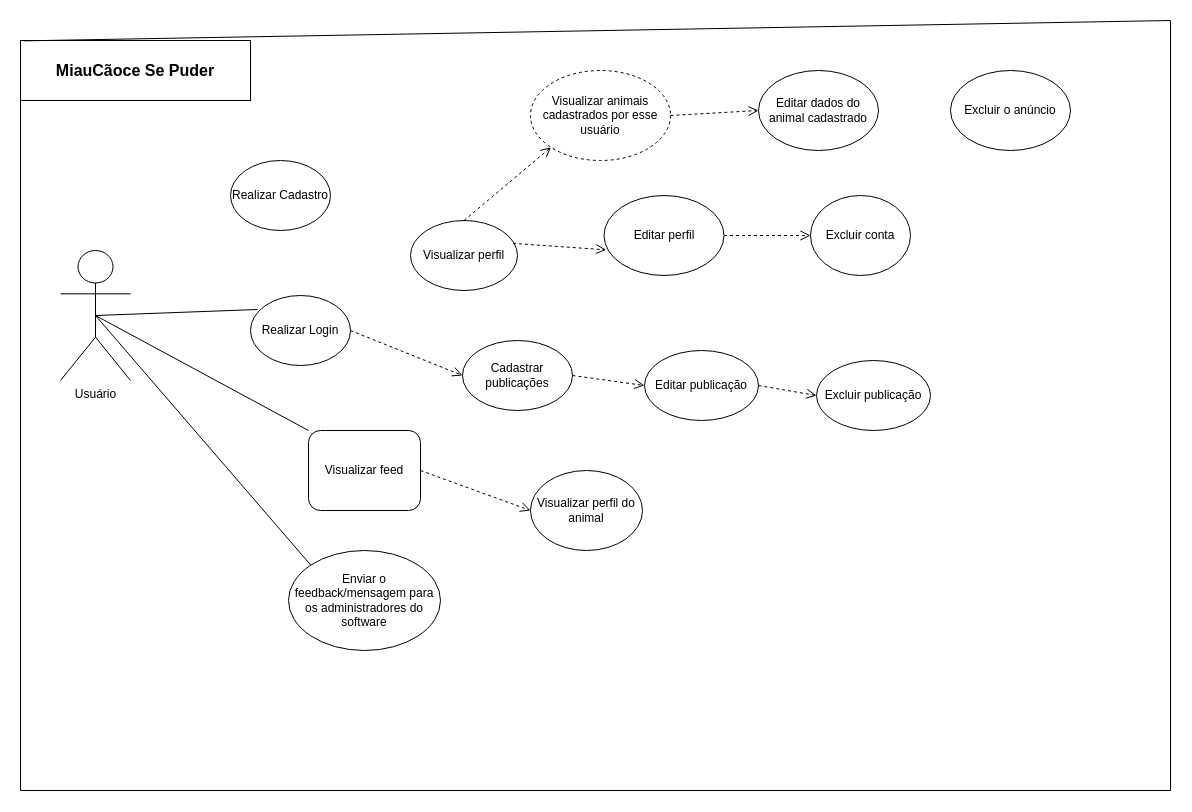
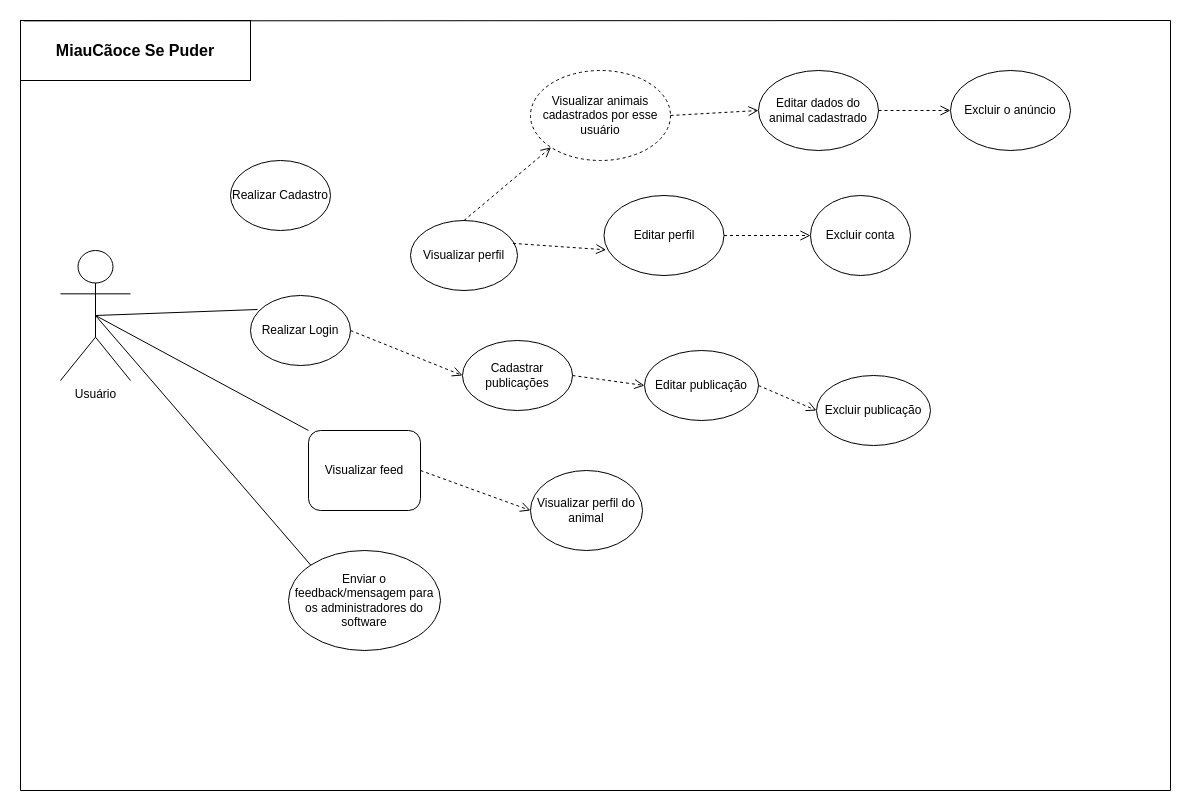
(136, 71) -> (136, 51)
none -> (913, 111)
(874, 396) -> (874, 411)
